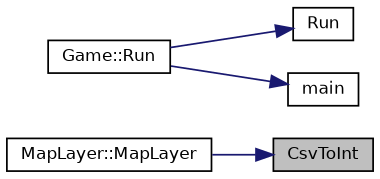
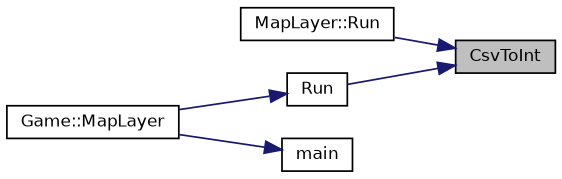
(109, 57) -> (93, 122)
none -> (393, 76)
(109, 155) -> (317, 24)
